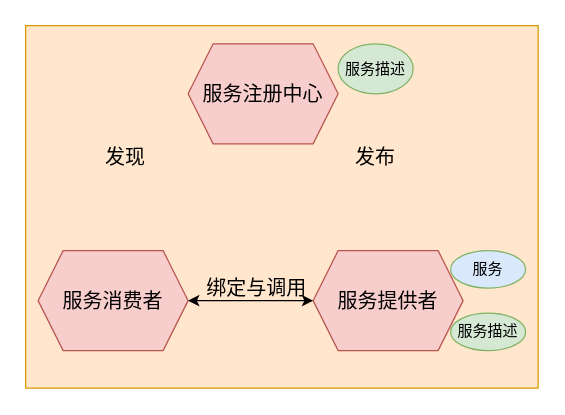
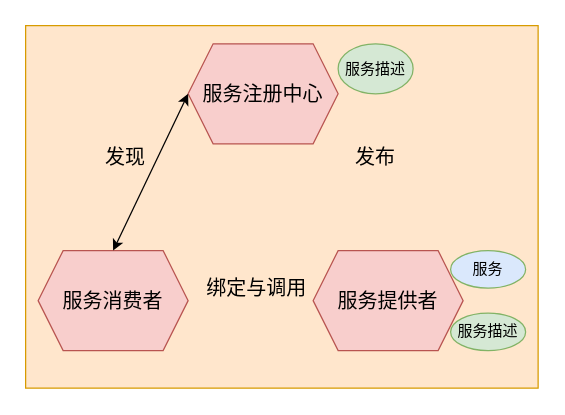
none -> (150, 173)
(250, 301) -> none
